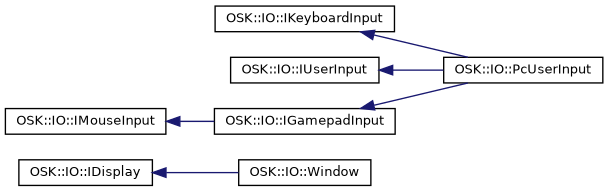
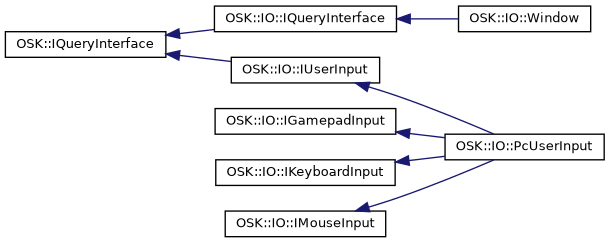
none -> (86, 45)
(197, 121) -> (432, 185)
(86, 173) -> (305, 19)
